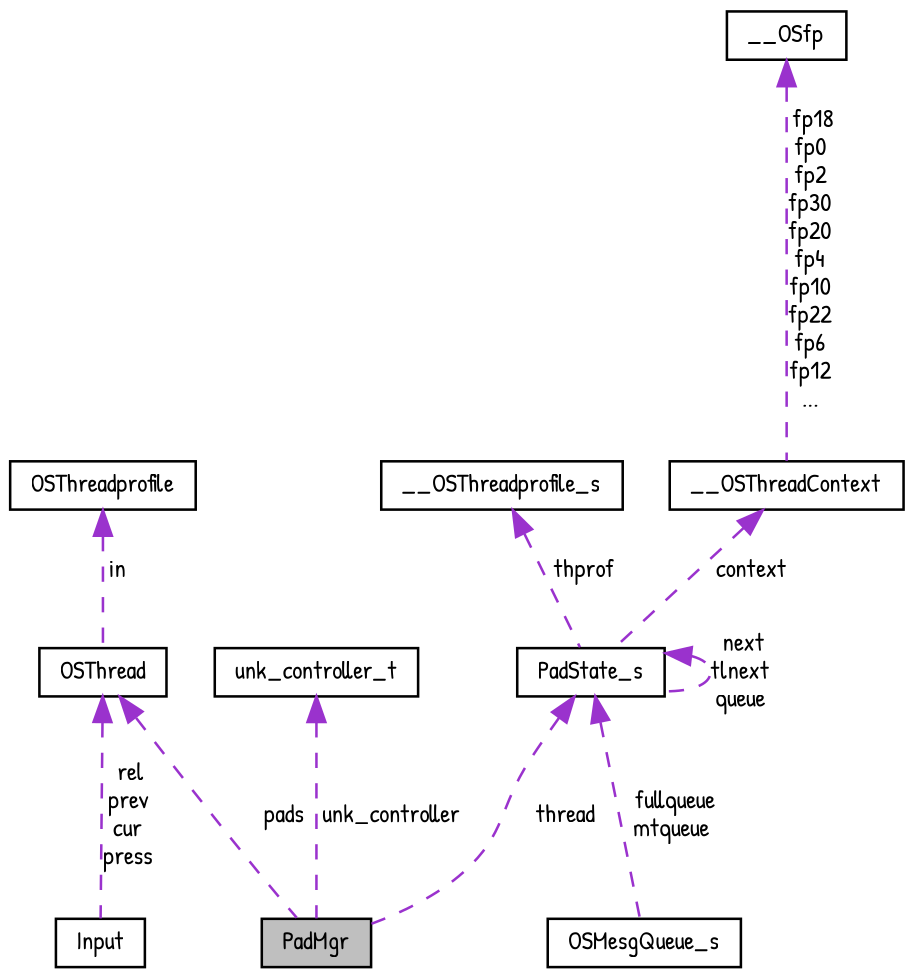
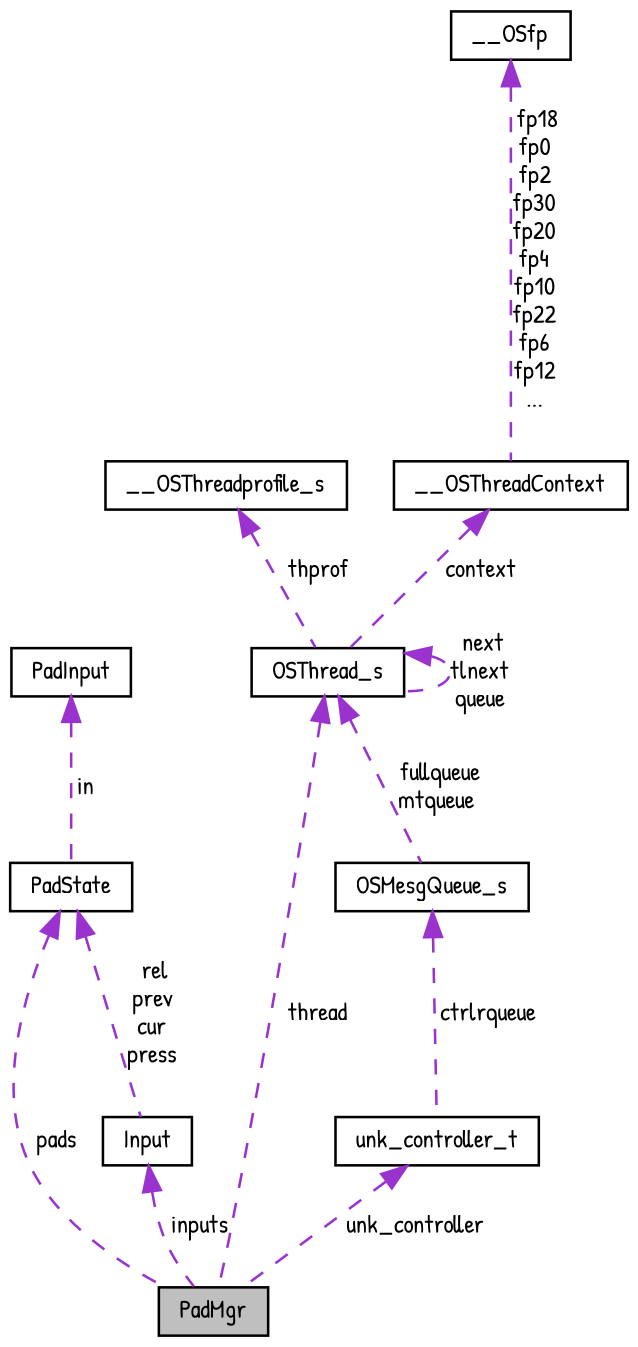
(103, 485) -> (71, 672)
(103, 672) -> (71, 887)
(591, 672) -> (328, 672)
none -> (435, 1027)
none -> (166, 1242)
